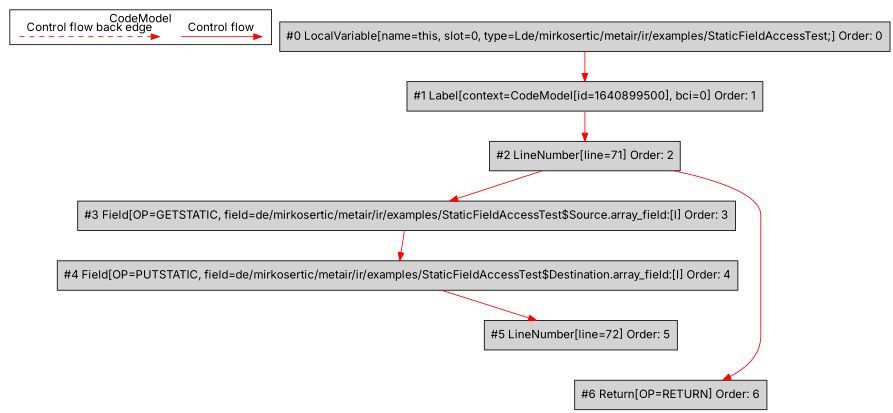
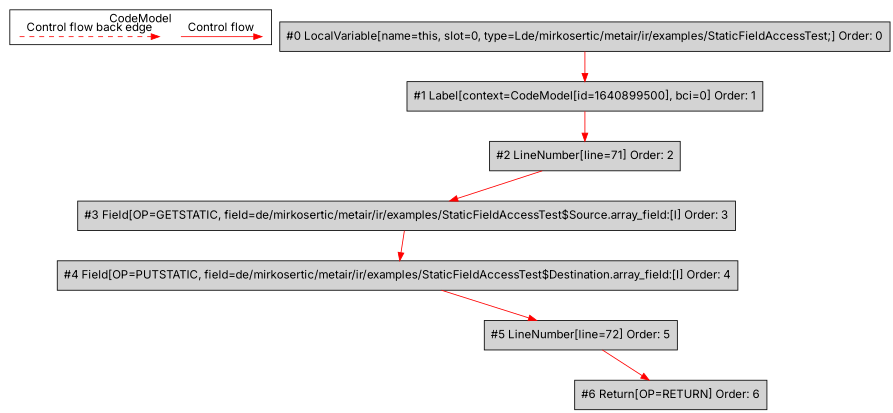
(761, 252) -> (622, 363)
